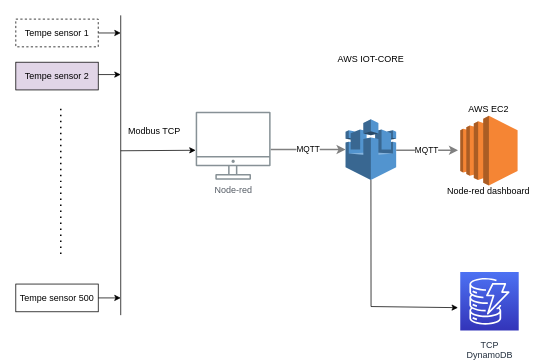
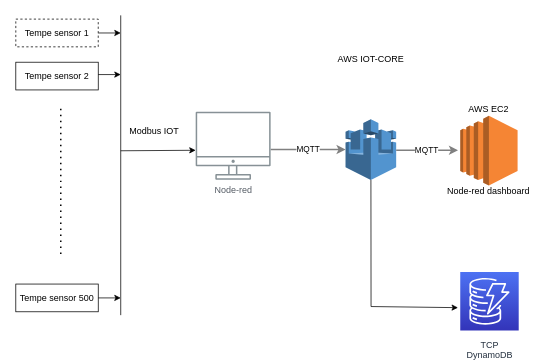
(57, 76) -> (57, 76)
(154, 132) -> (154, 132)
